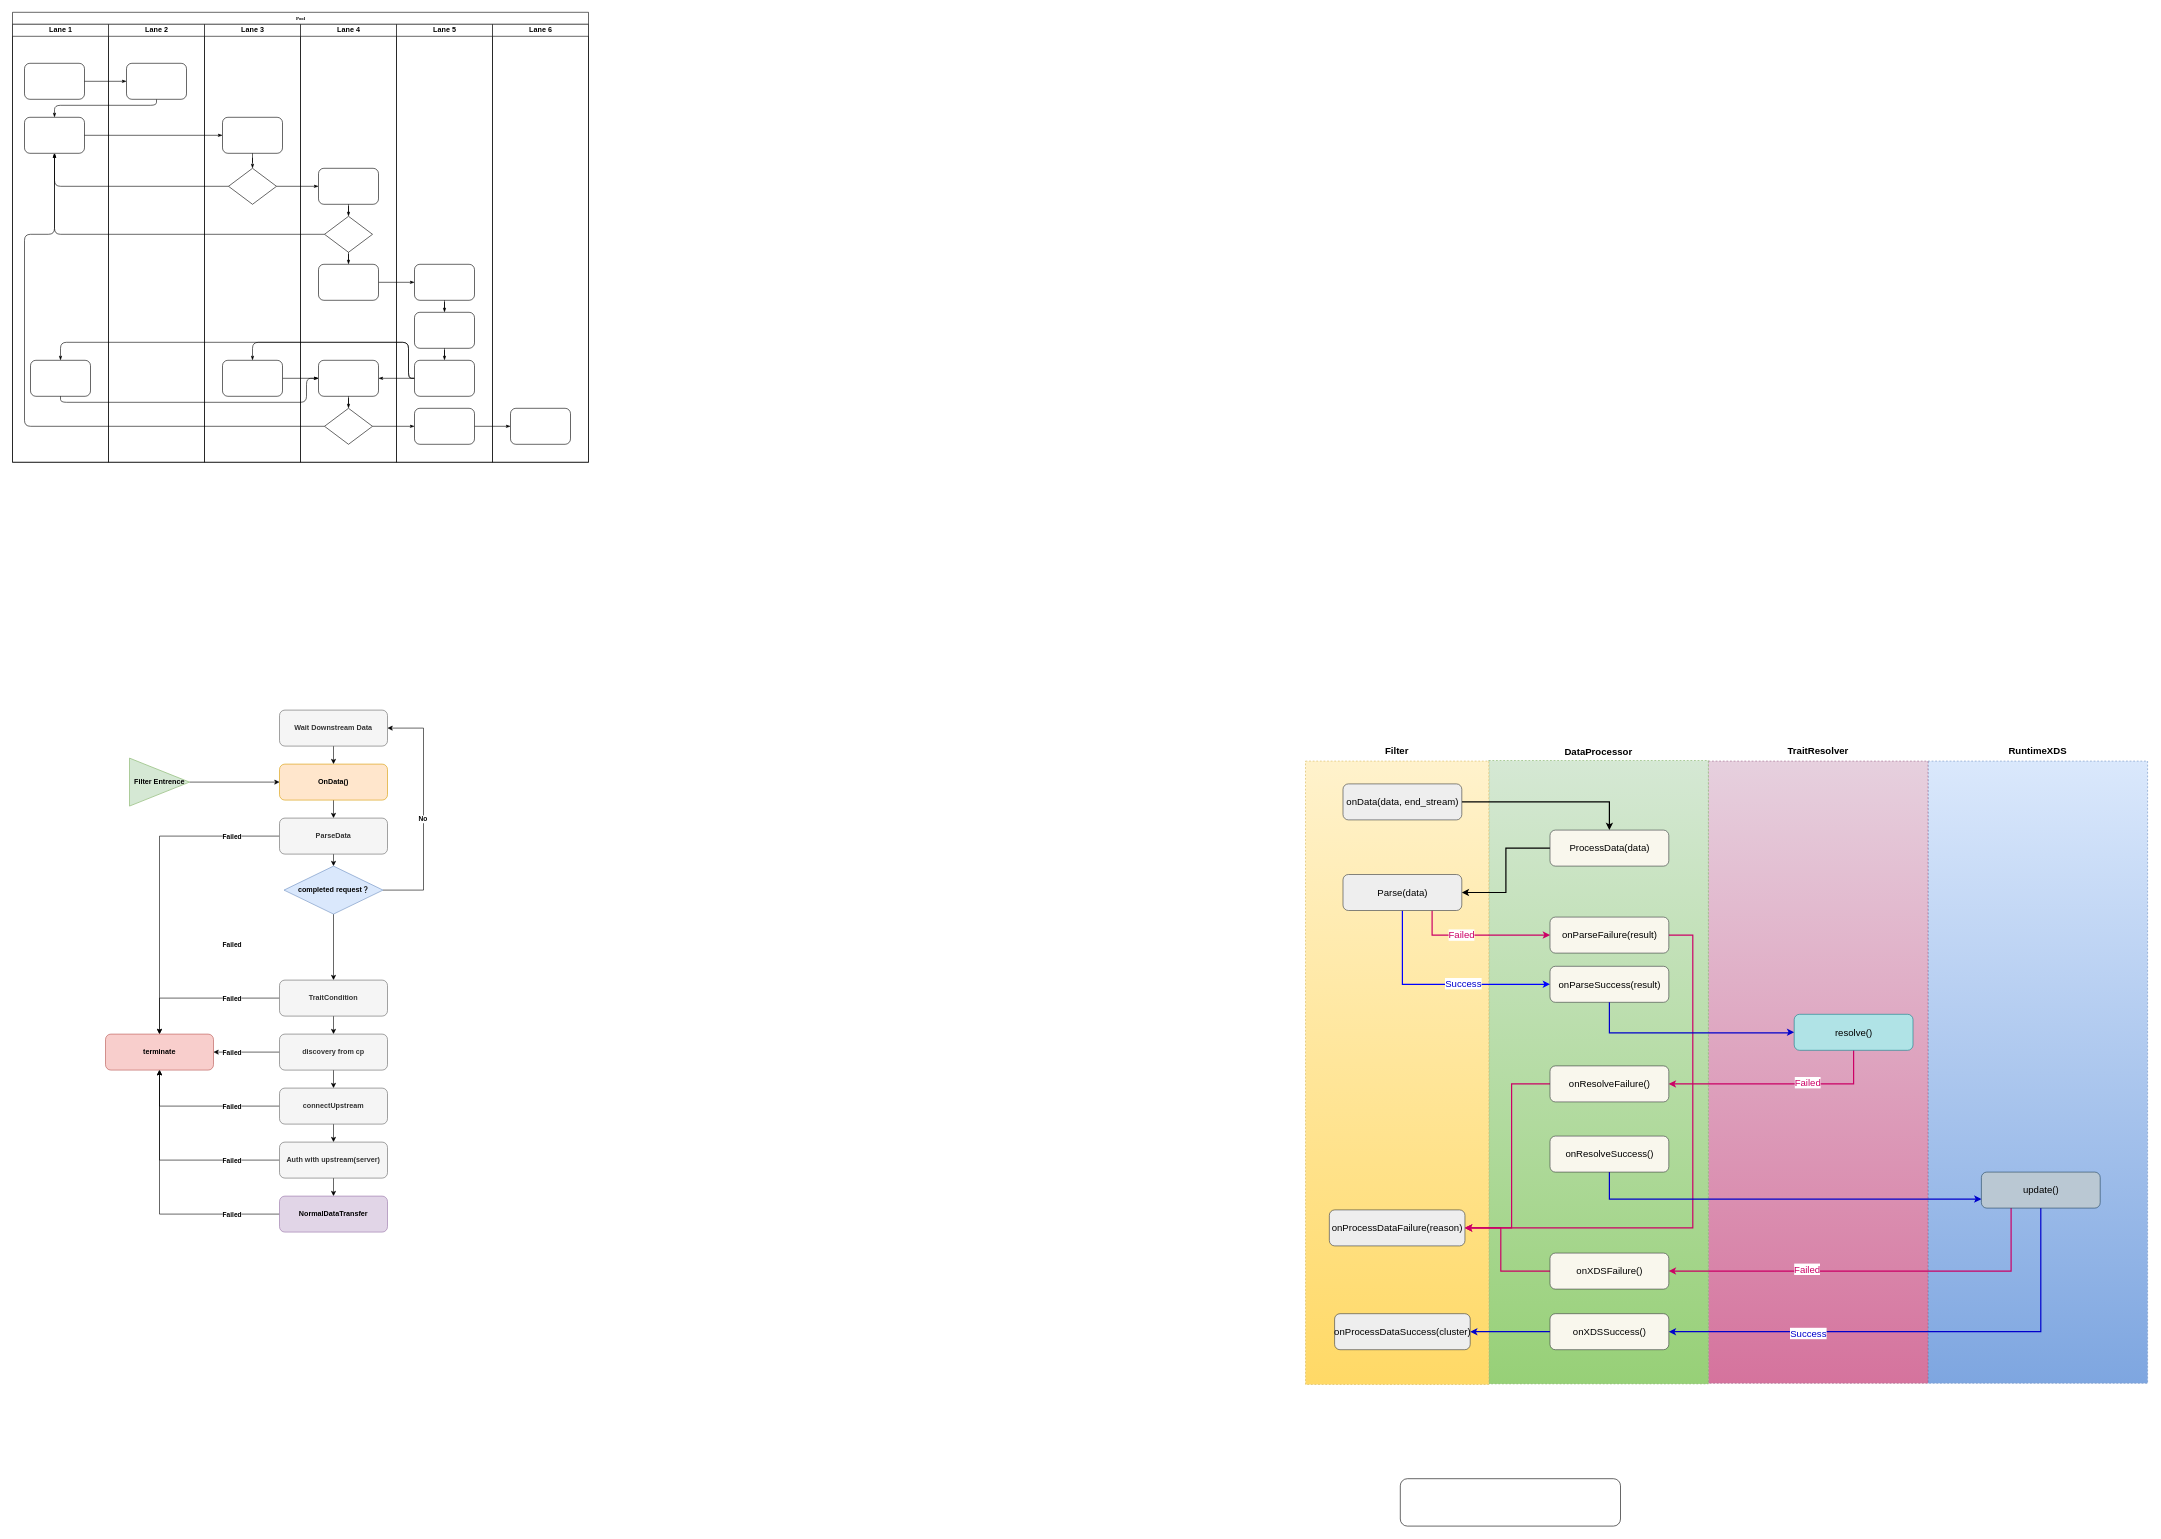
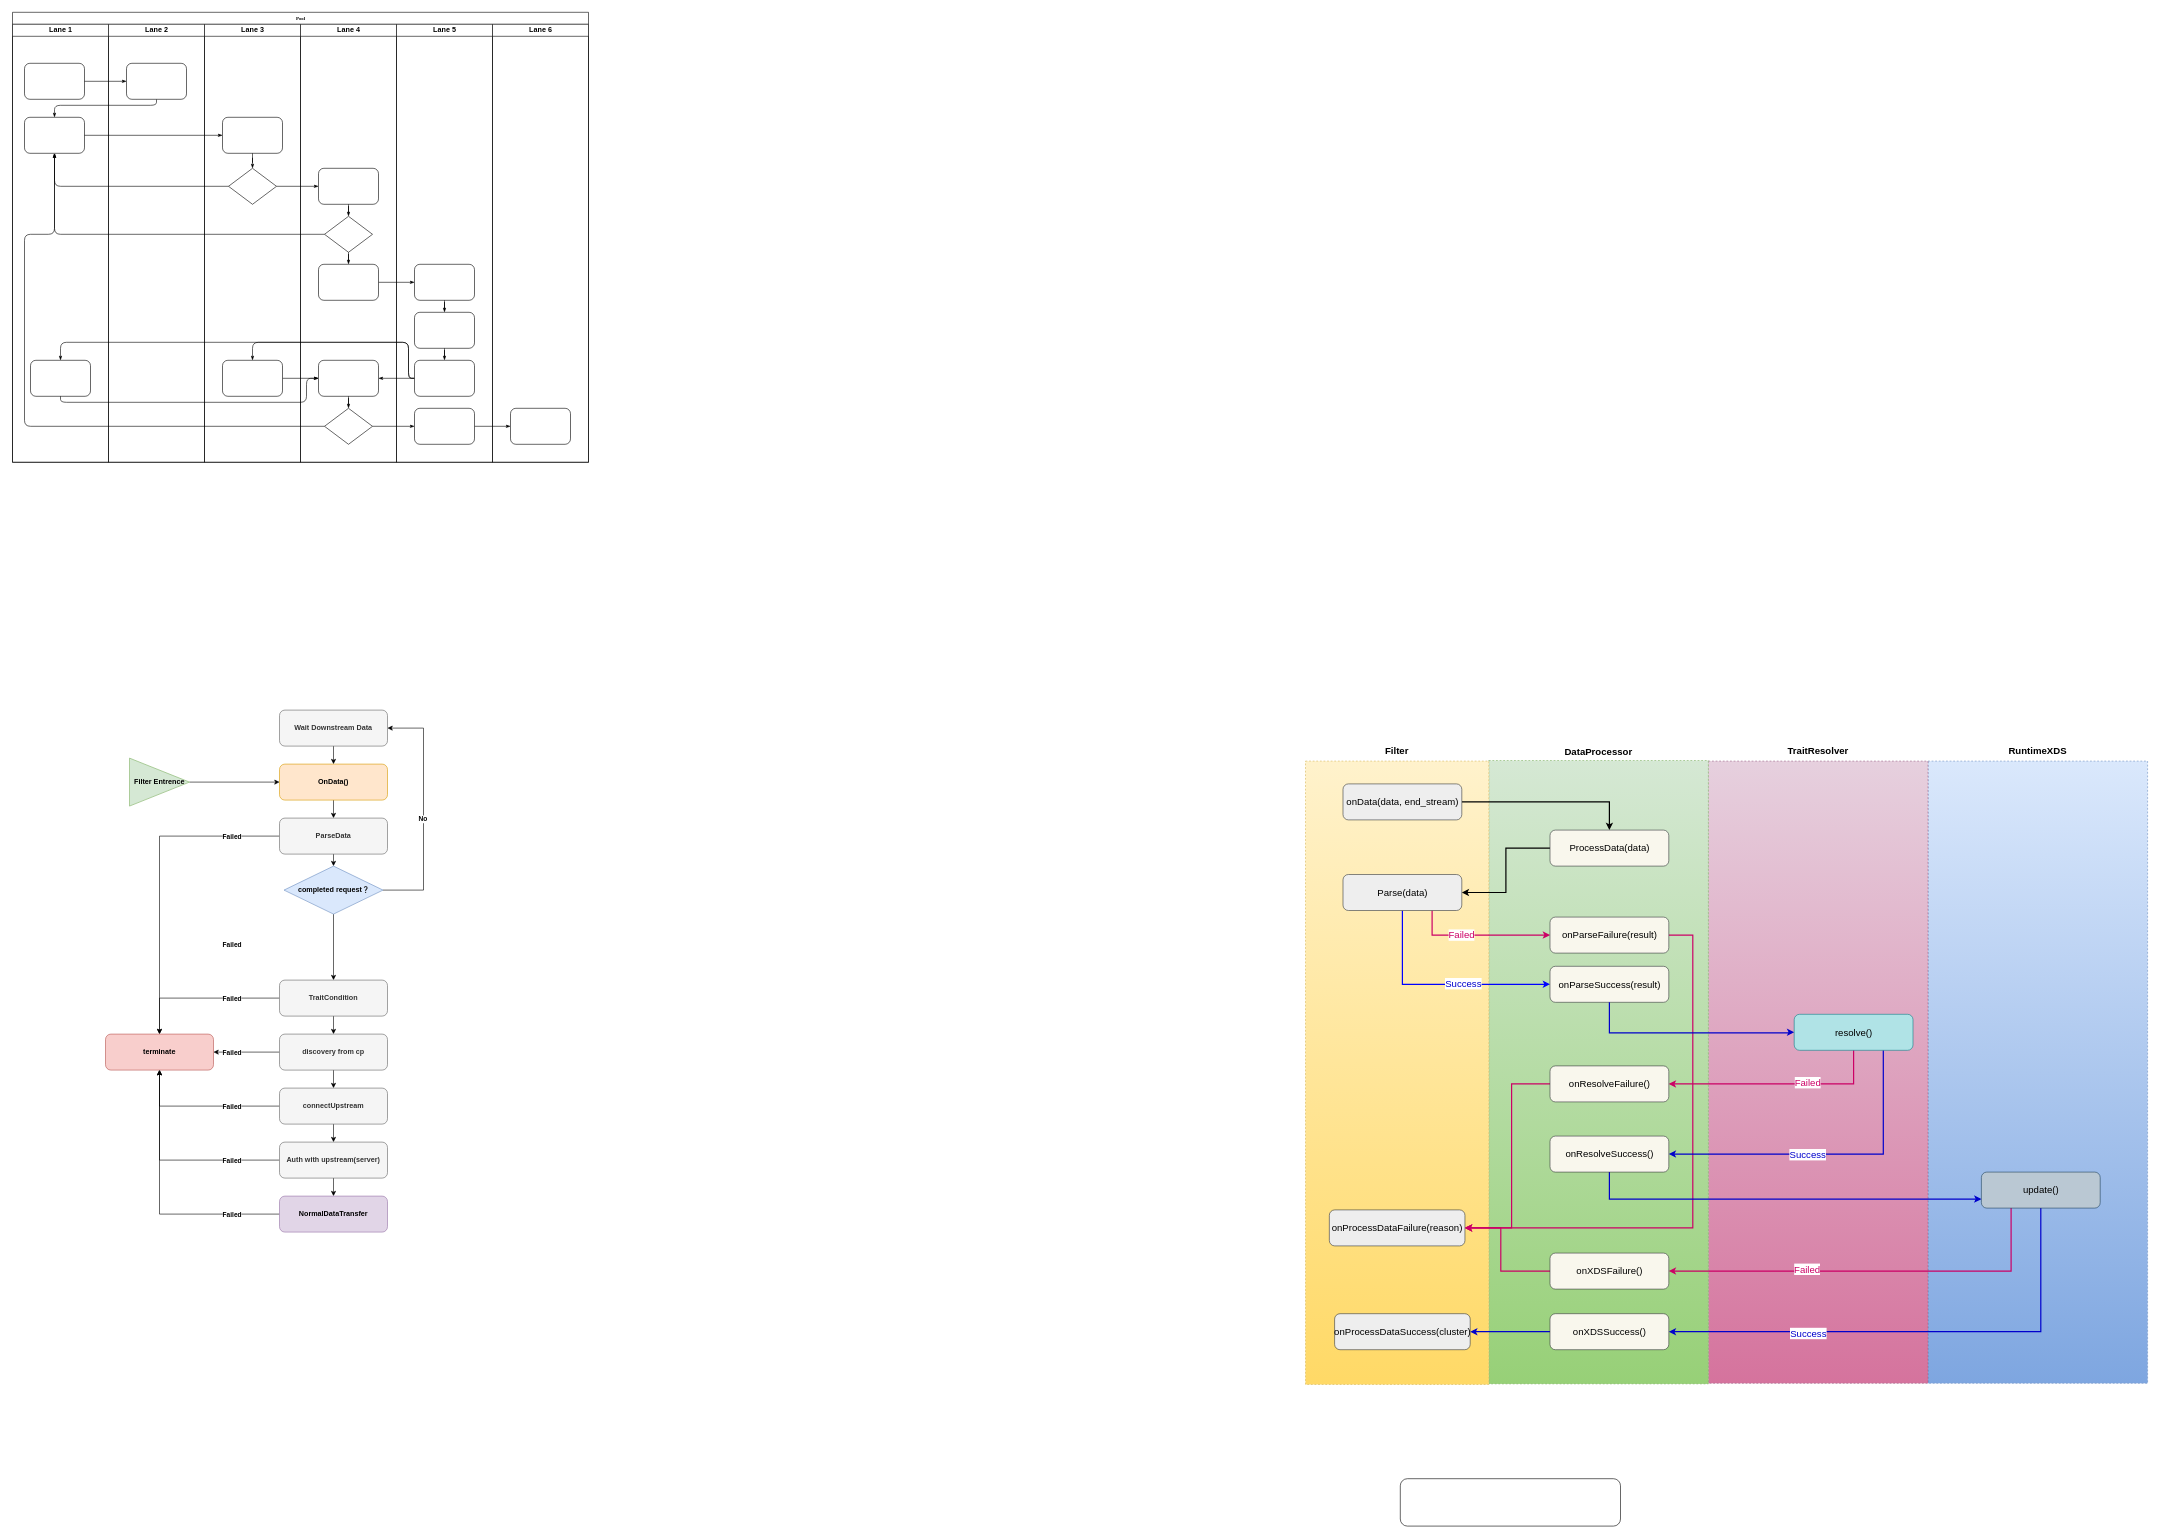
none -> (1830, 1154)
